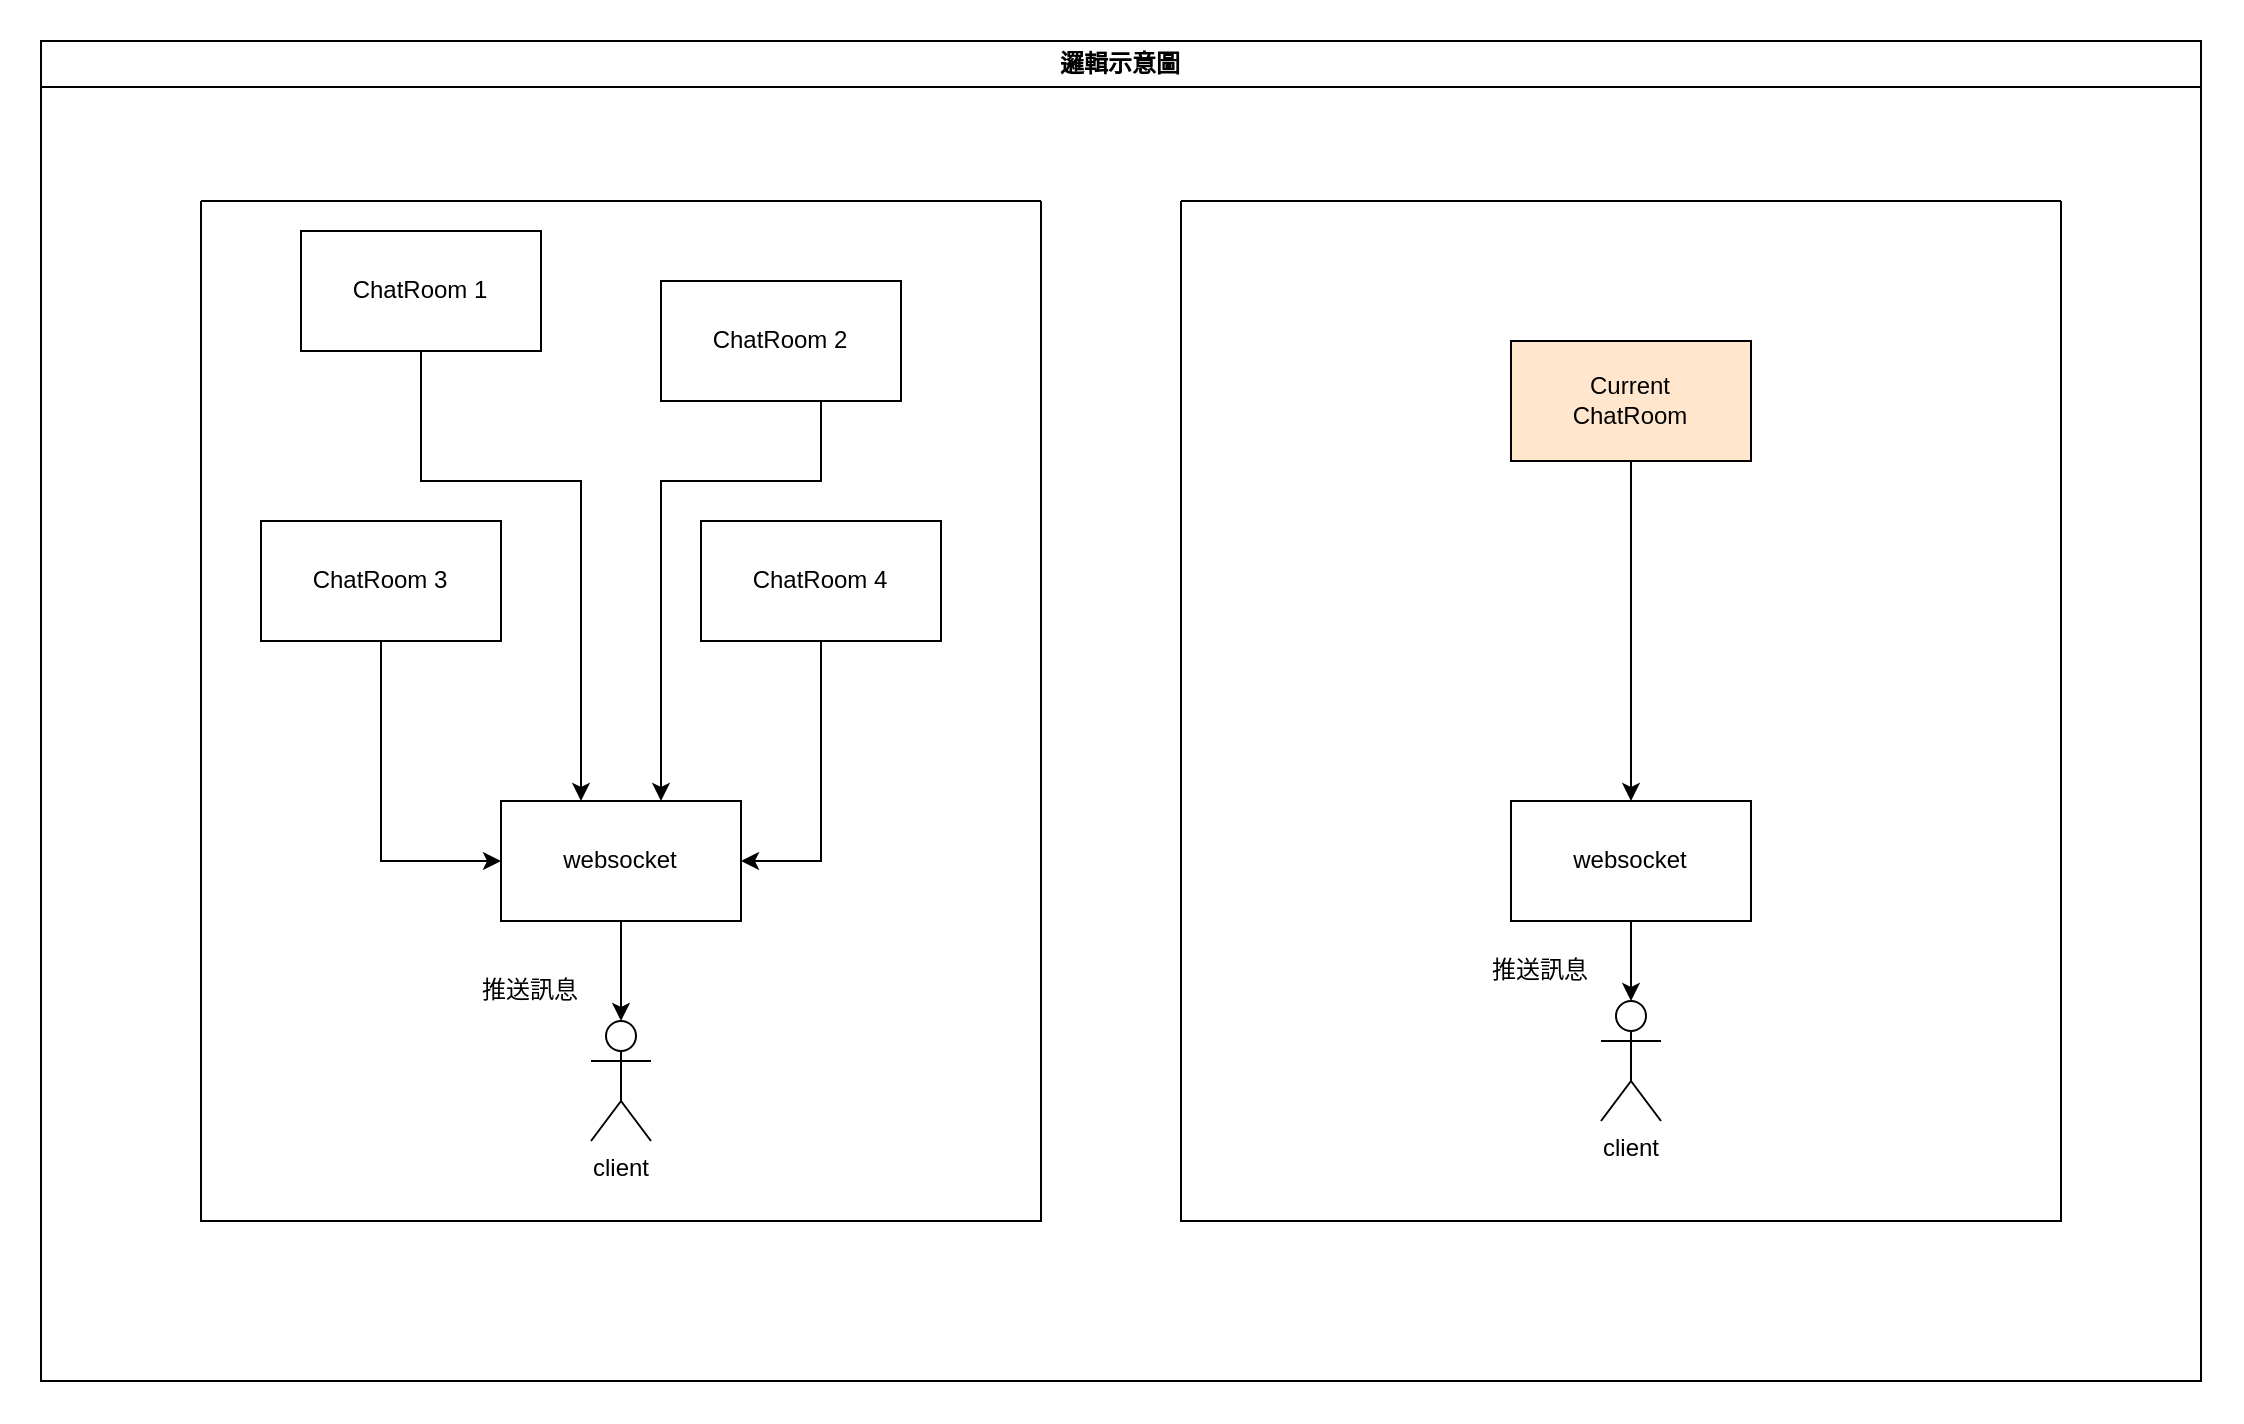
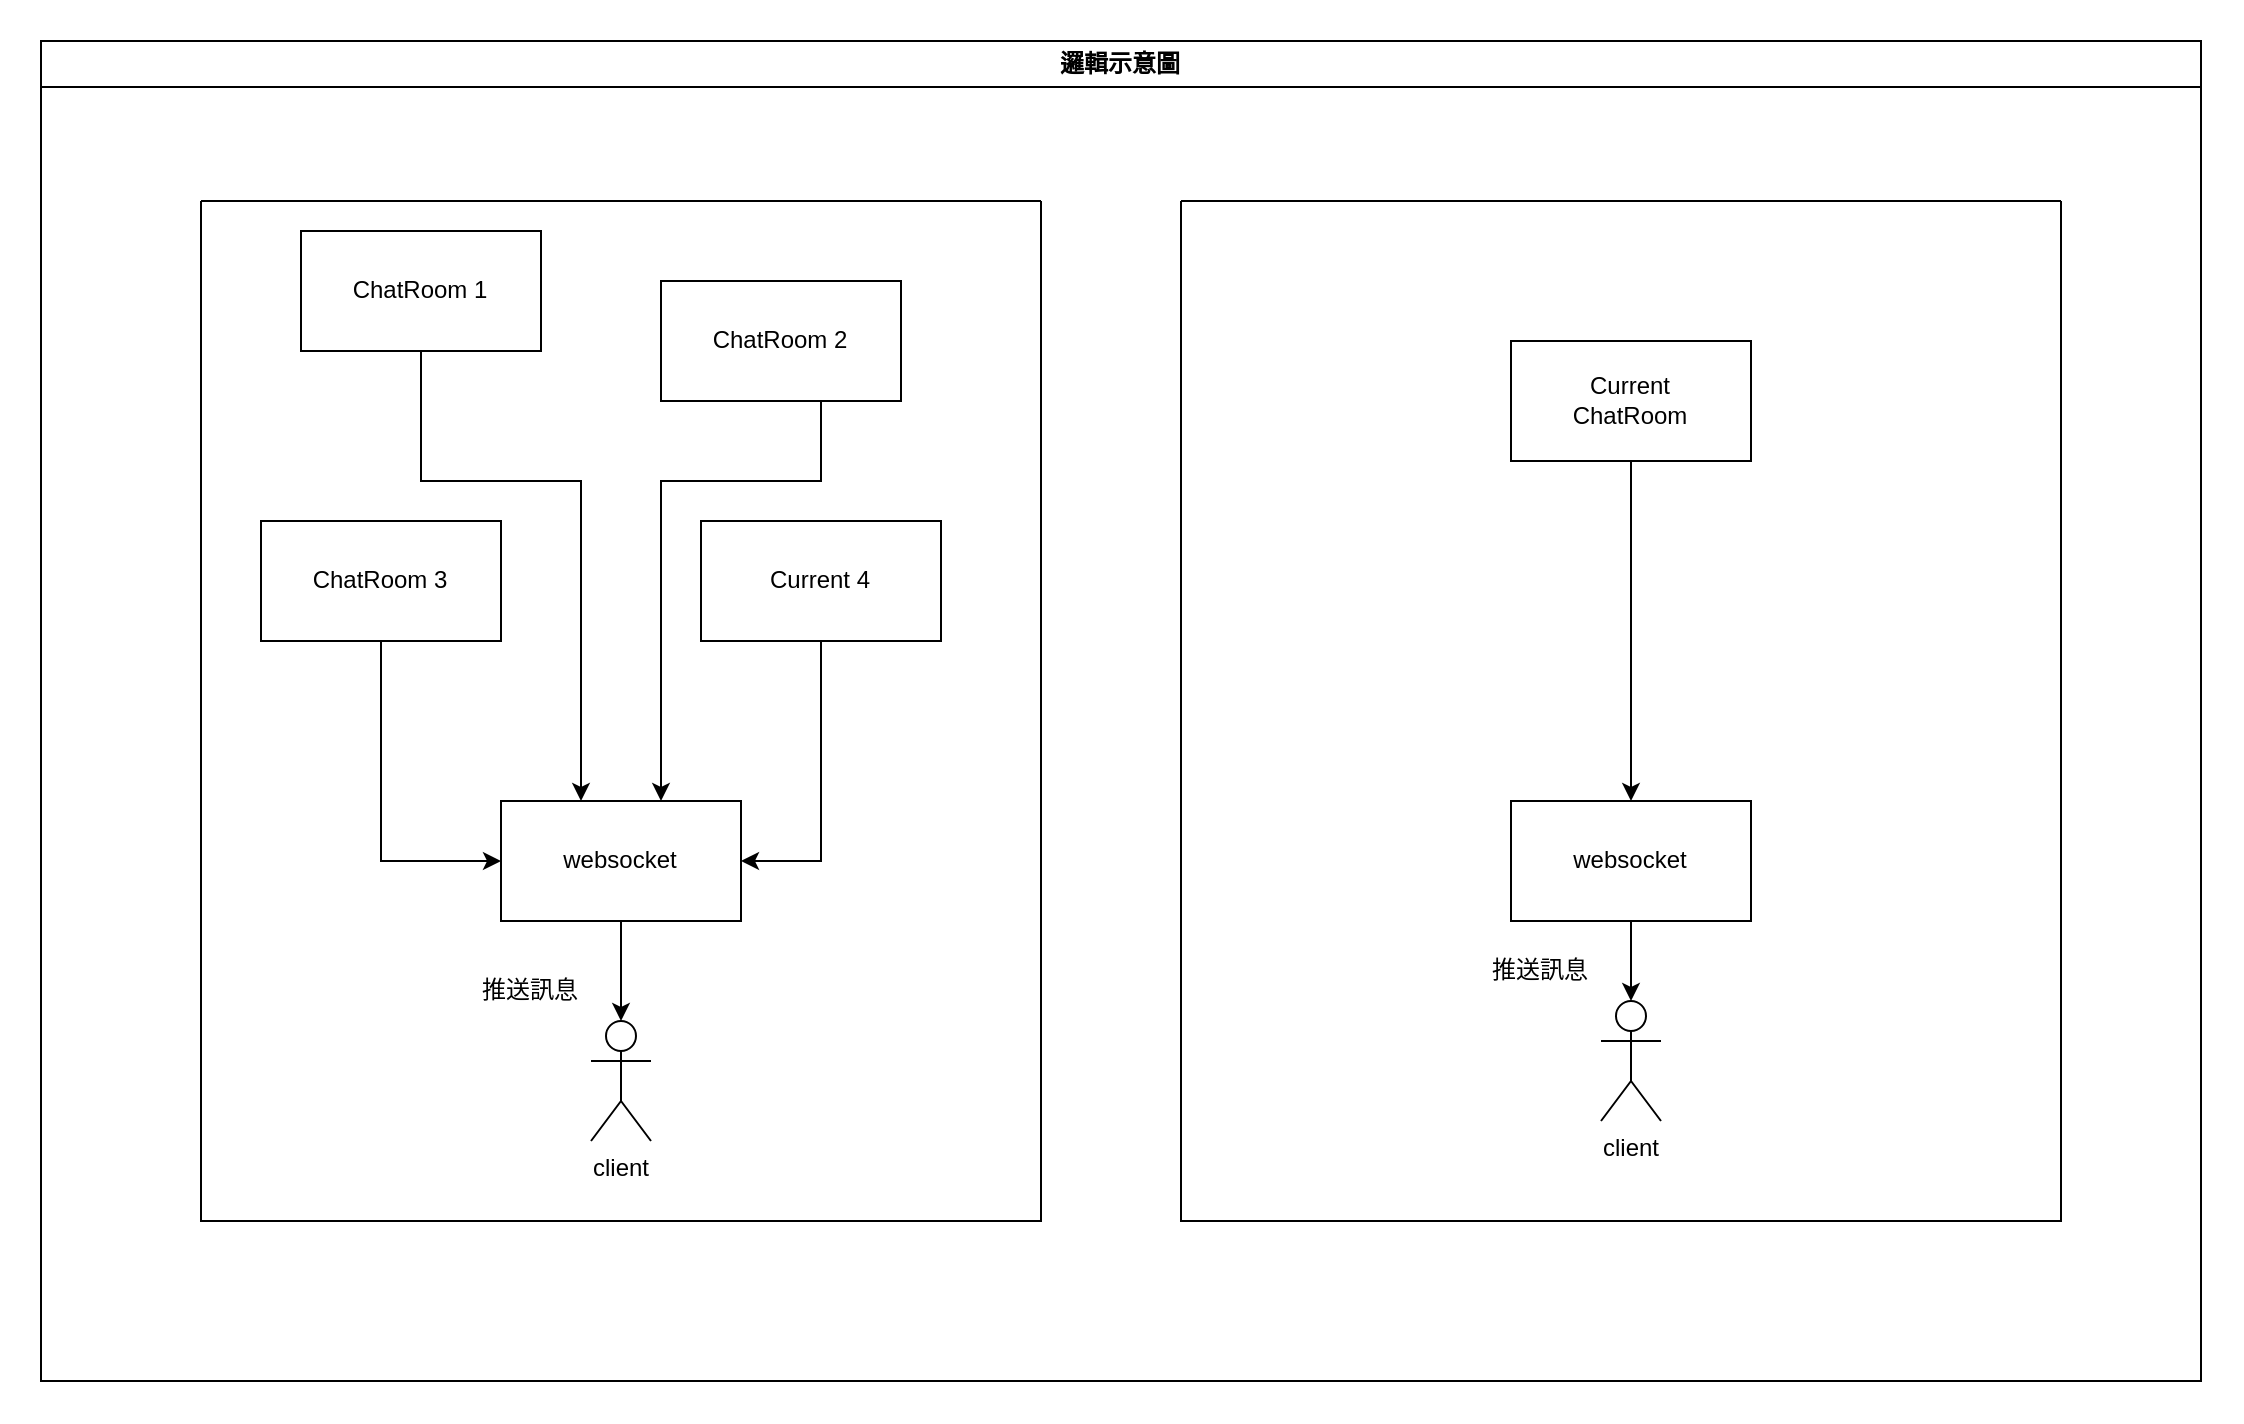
(1631, 401) -> (1631, 401)
(821, 581) -> (821, 581)
